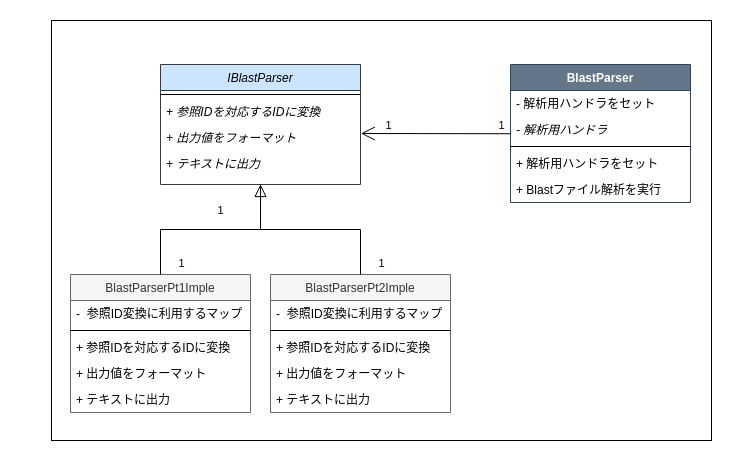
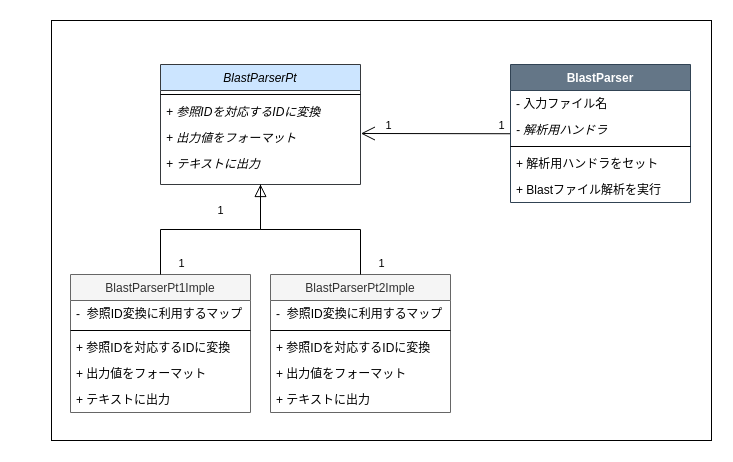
(260, 78) -> (260, 78)
(587, 104) -> (563, 104)
